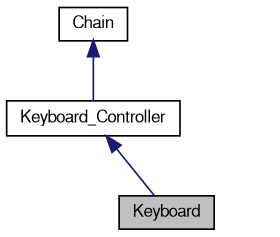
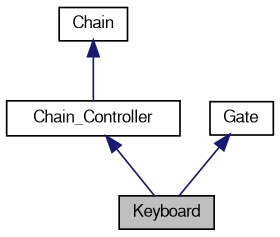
(93, 118) -> (93, 118)
none -> (242, 118)
